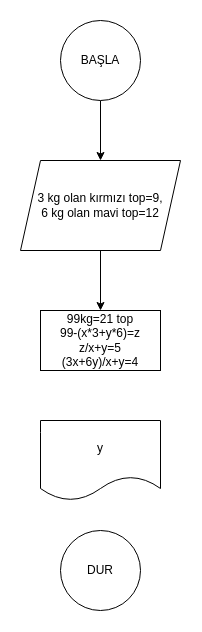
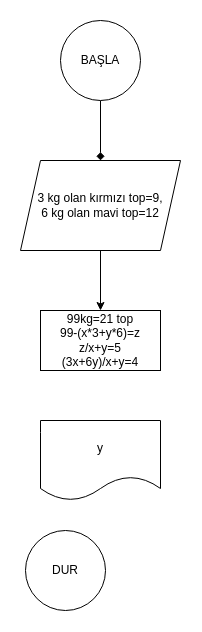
(101, 152) -> (101, 152)
(101, 571) -> (66, 571)
